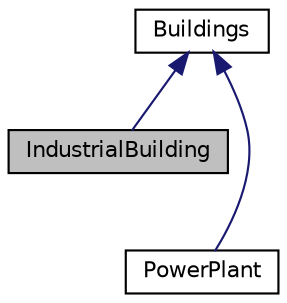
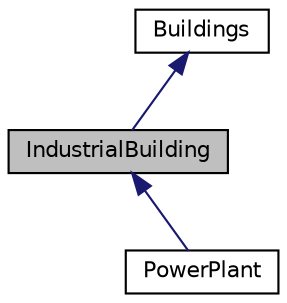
(249, 162) -> (167, 221)
